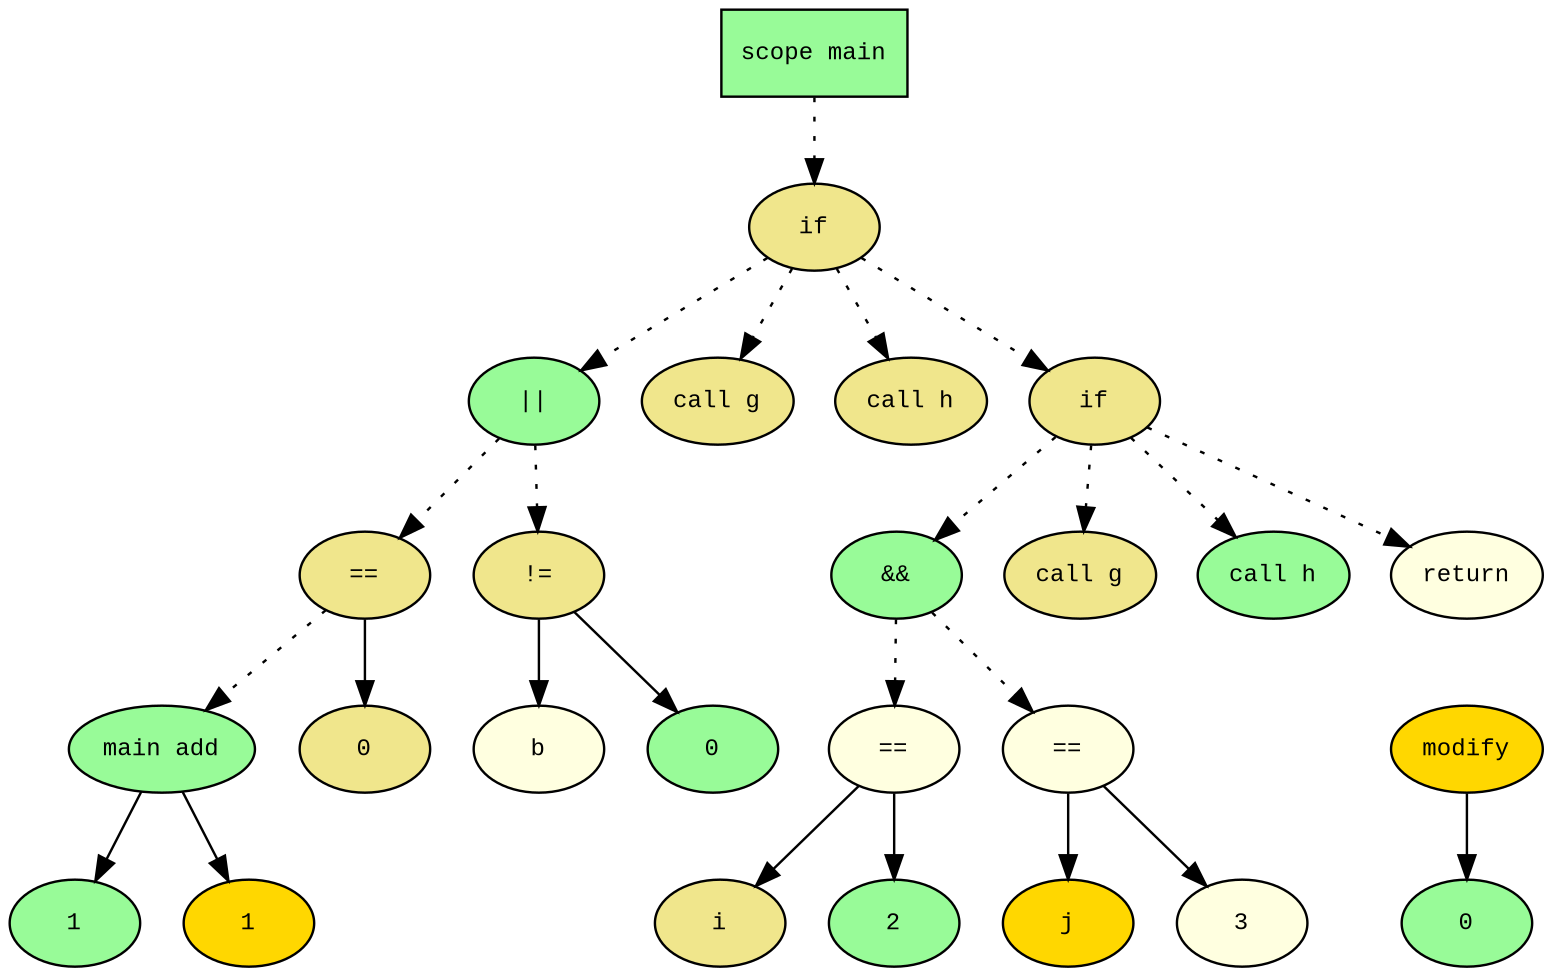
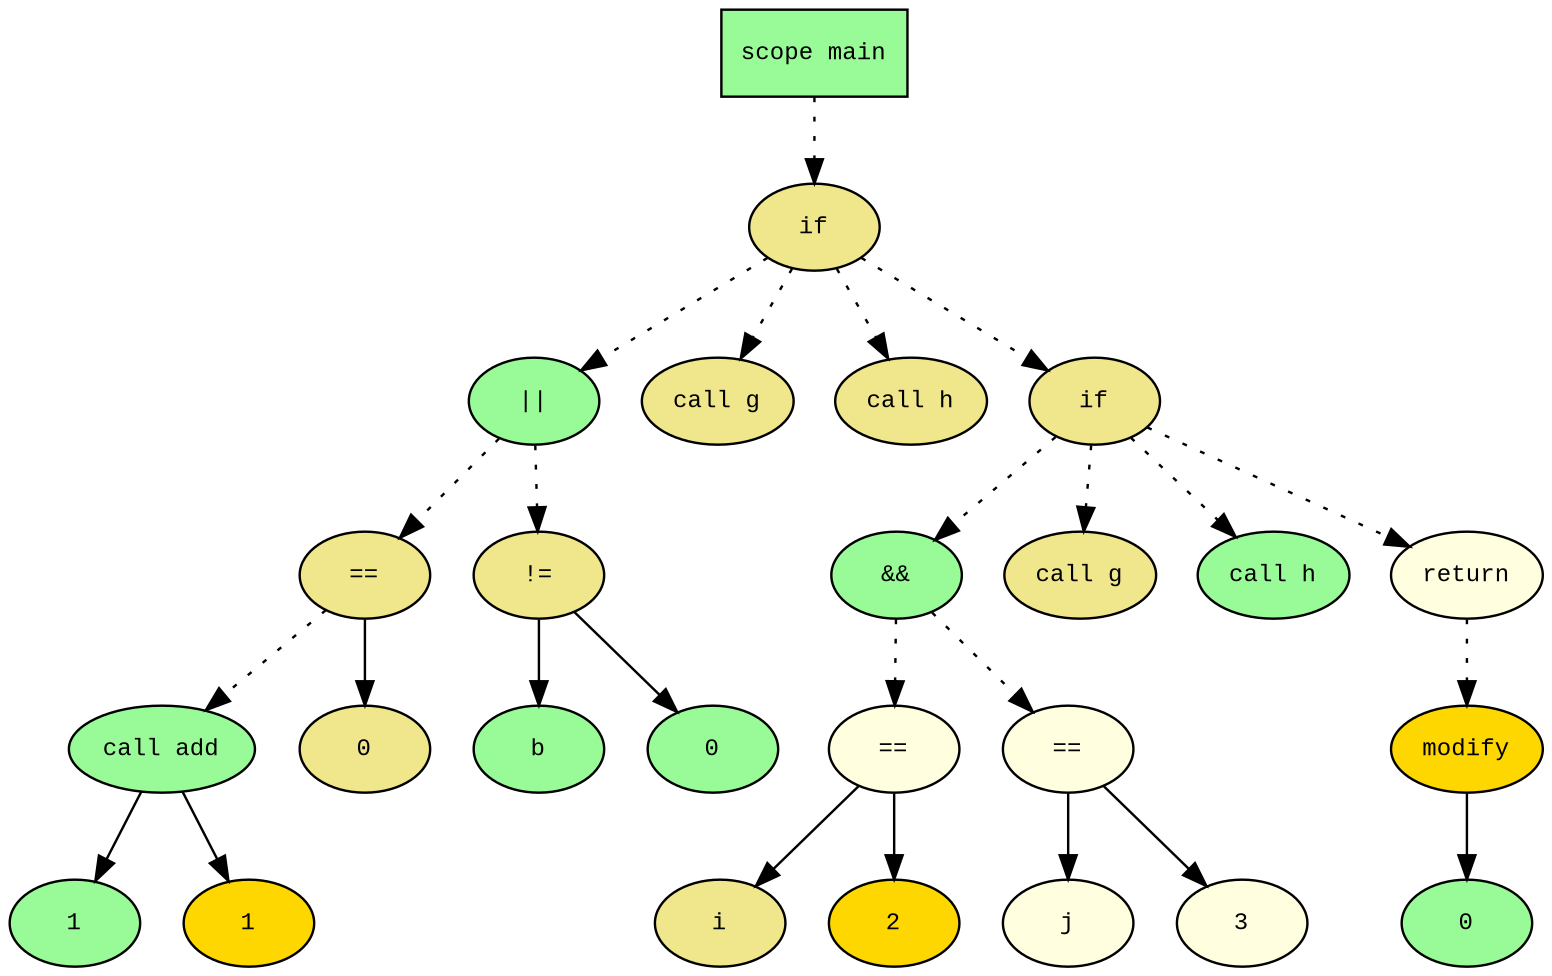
none -> (1467, 650)
(162, 749) -> (162, 749)
(539, 749) -> (539, 749)
(894, 923) -> (894, 923)
(1068, 923) -> (1068, 923)
